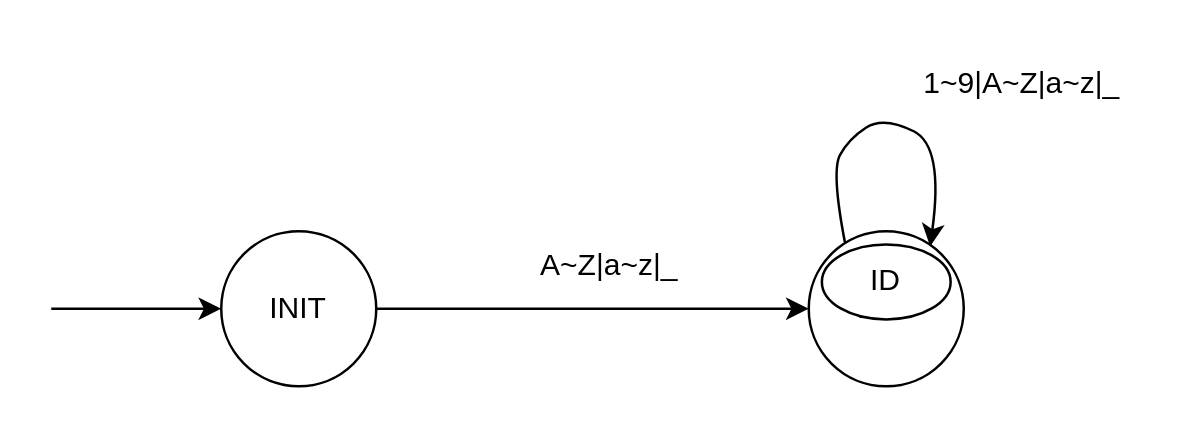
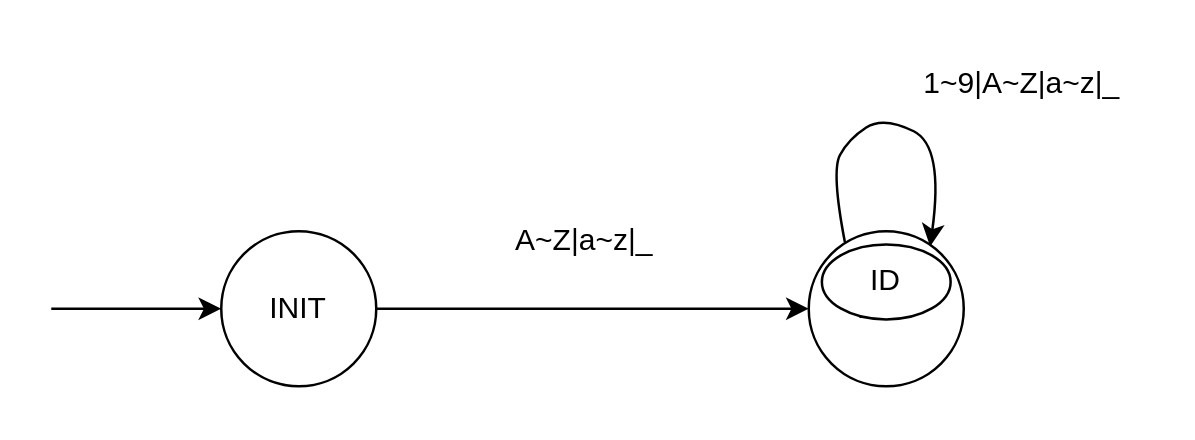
(608, 266) -> (583, 241)
